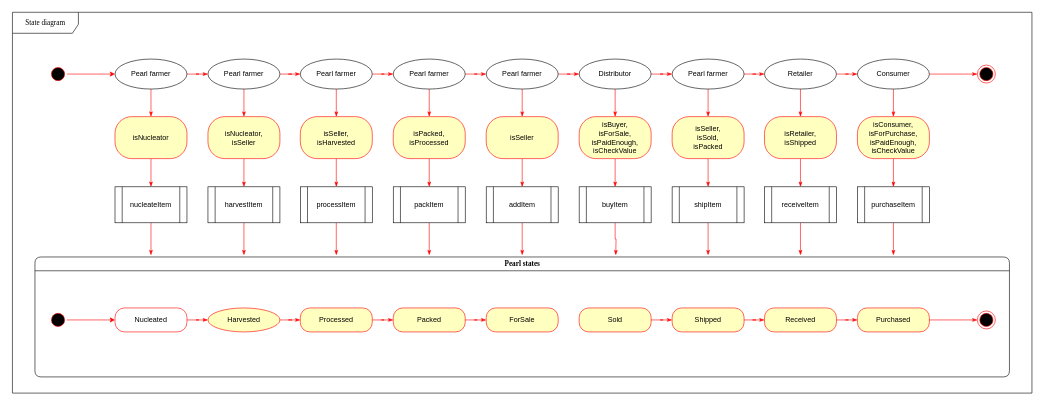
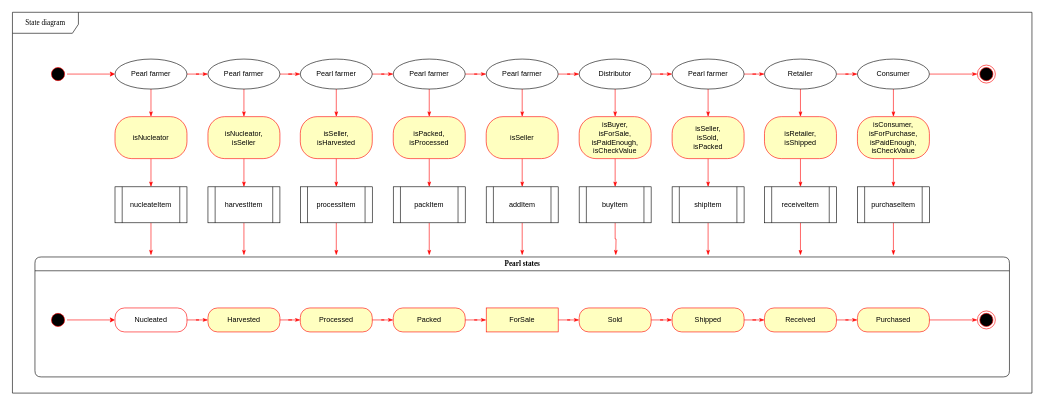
(244, 320) -> (244, 320)
(522, 320) -> (522, 320)
none -> (567, 320)
